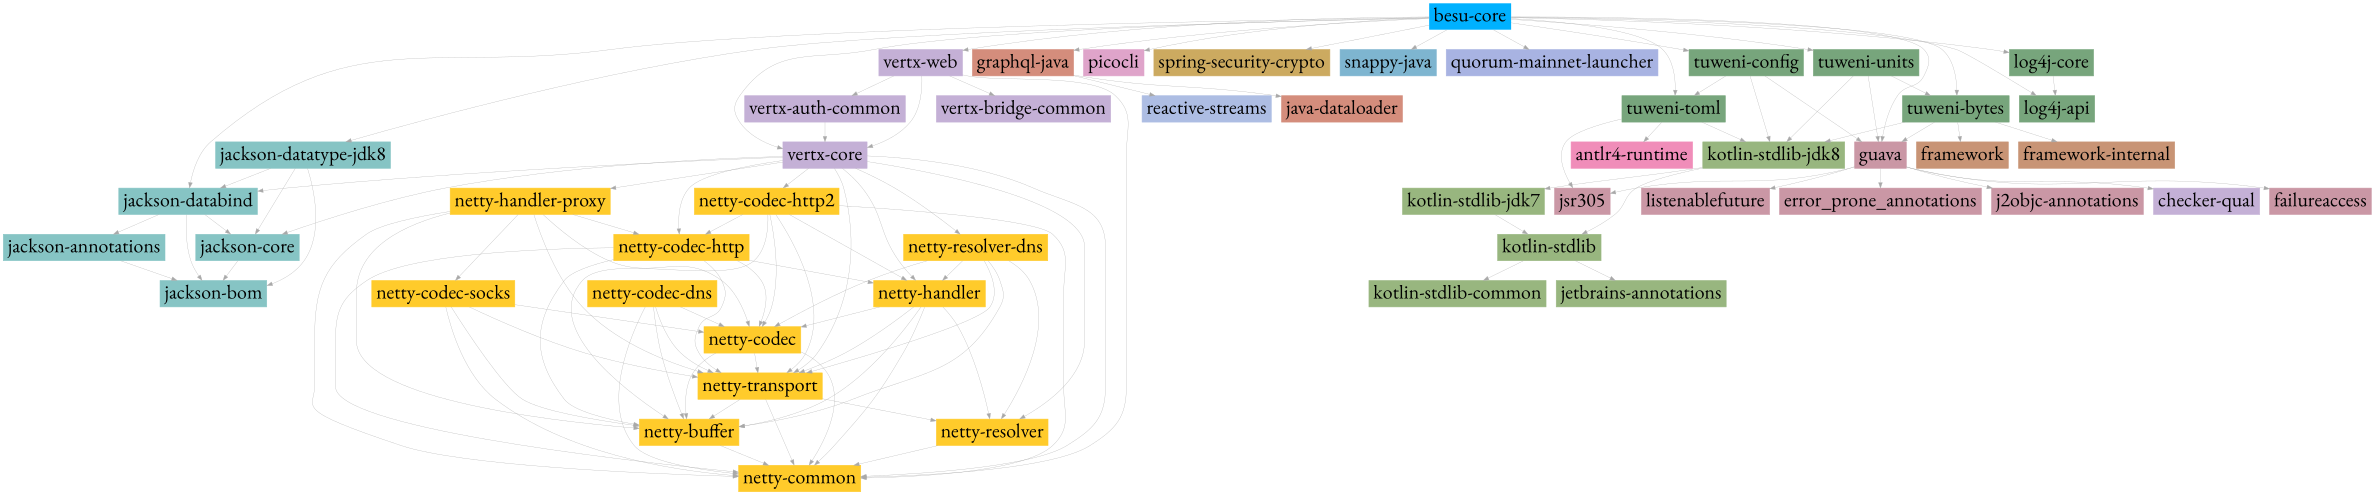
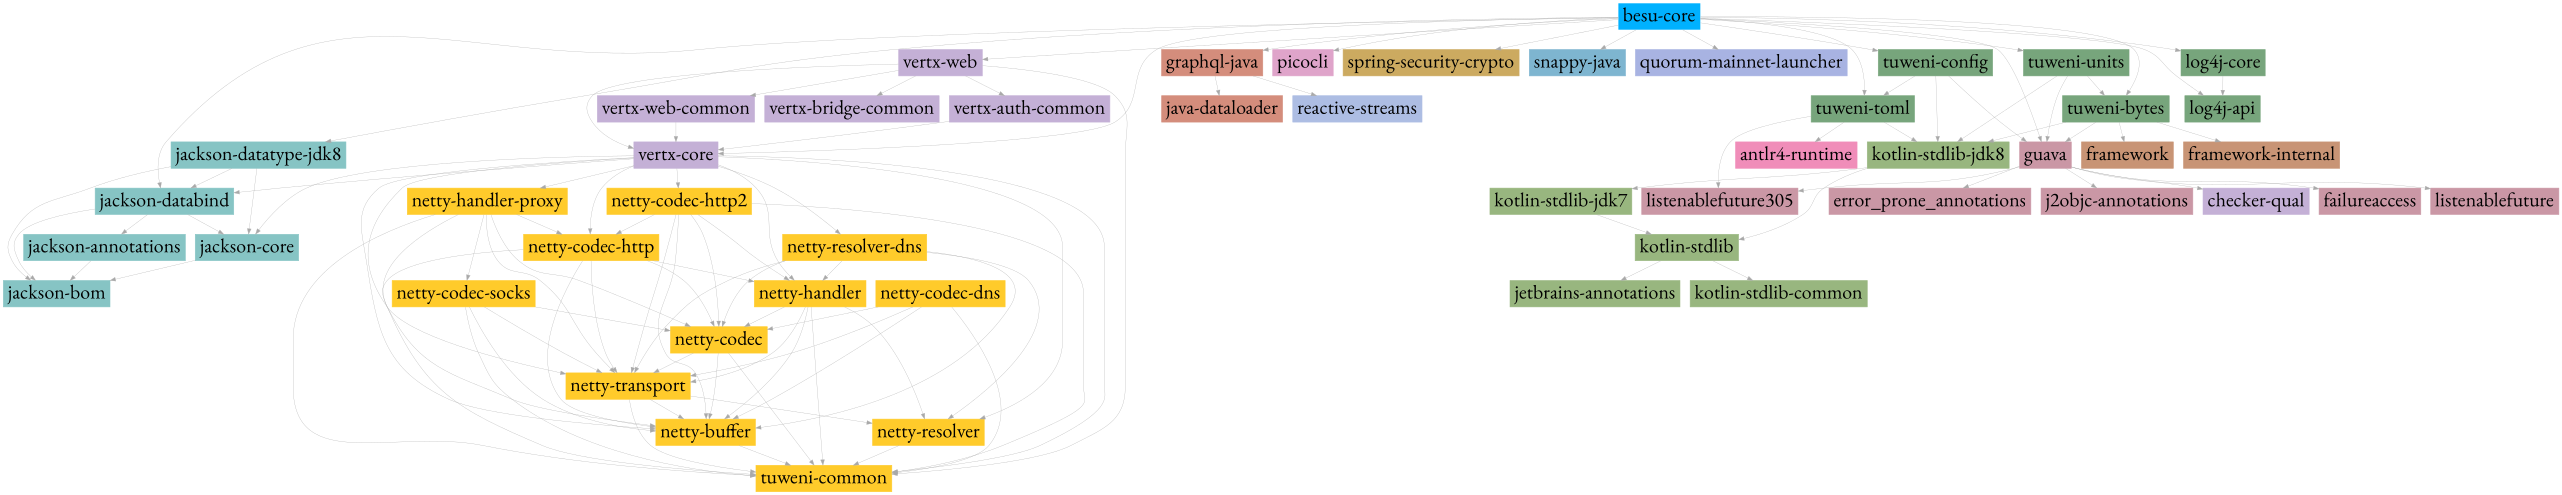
none -> (676, 109)
(1582, 201) -> (1720, 201)
none -> (369, 280)
(800, 479) -> (824, 479)
